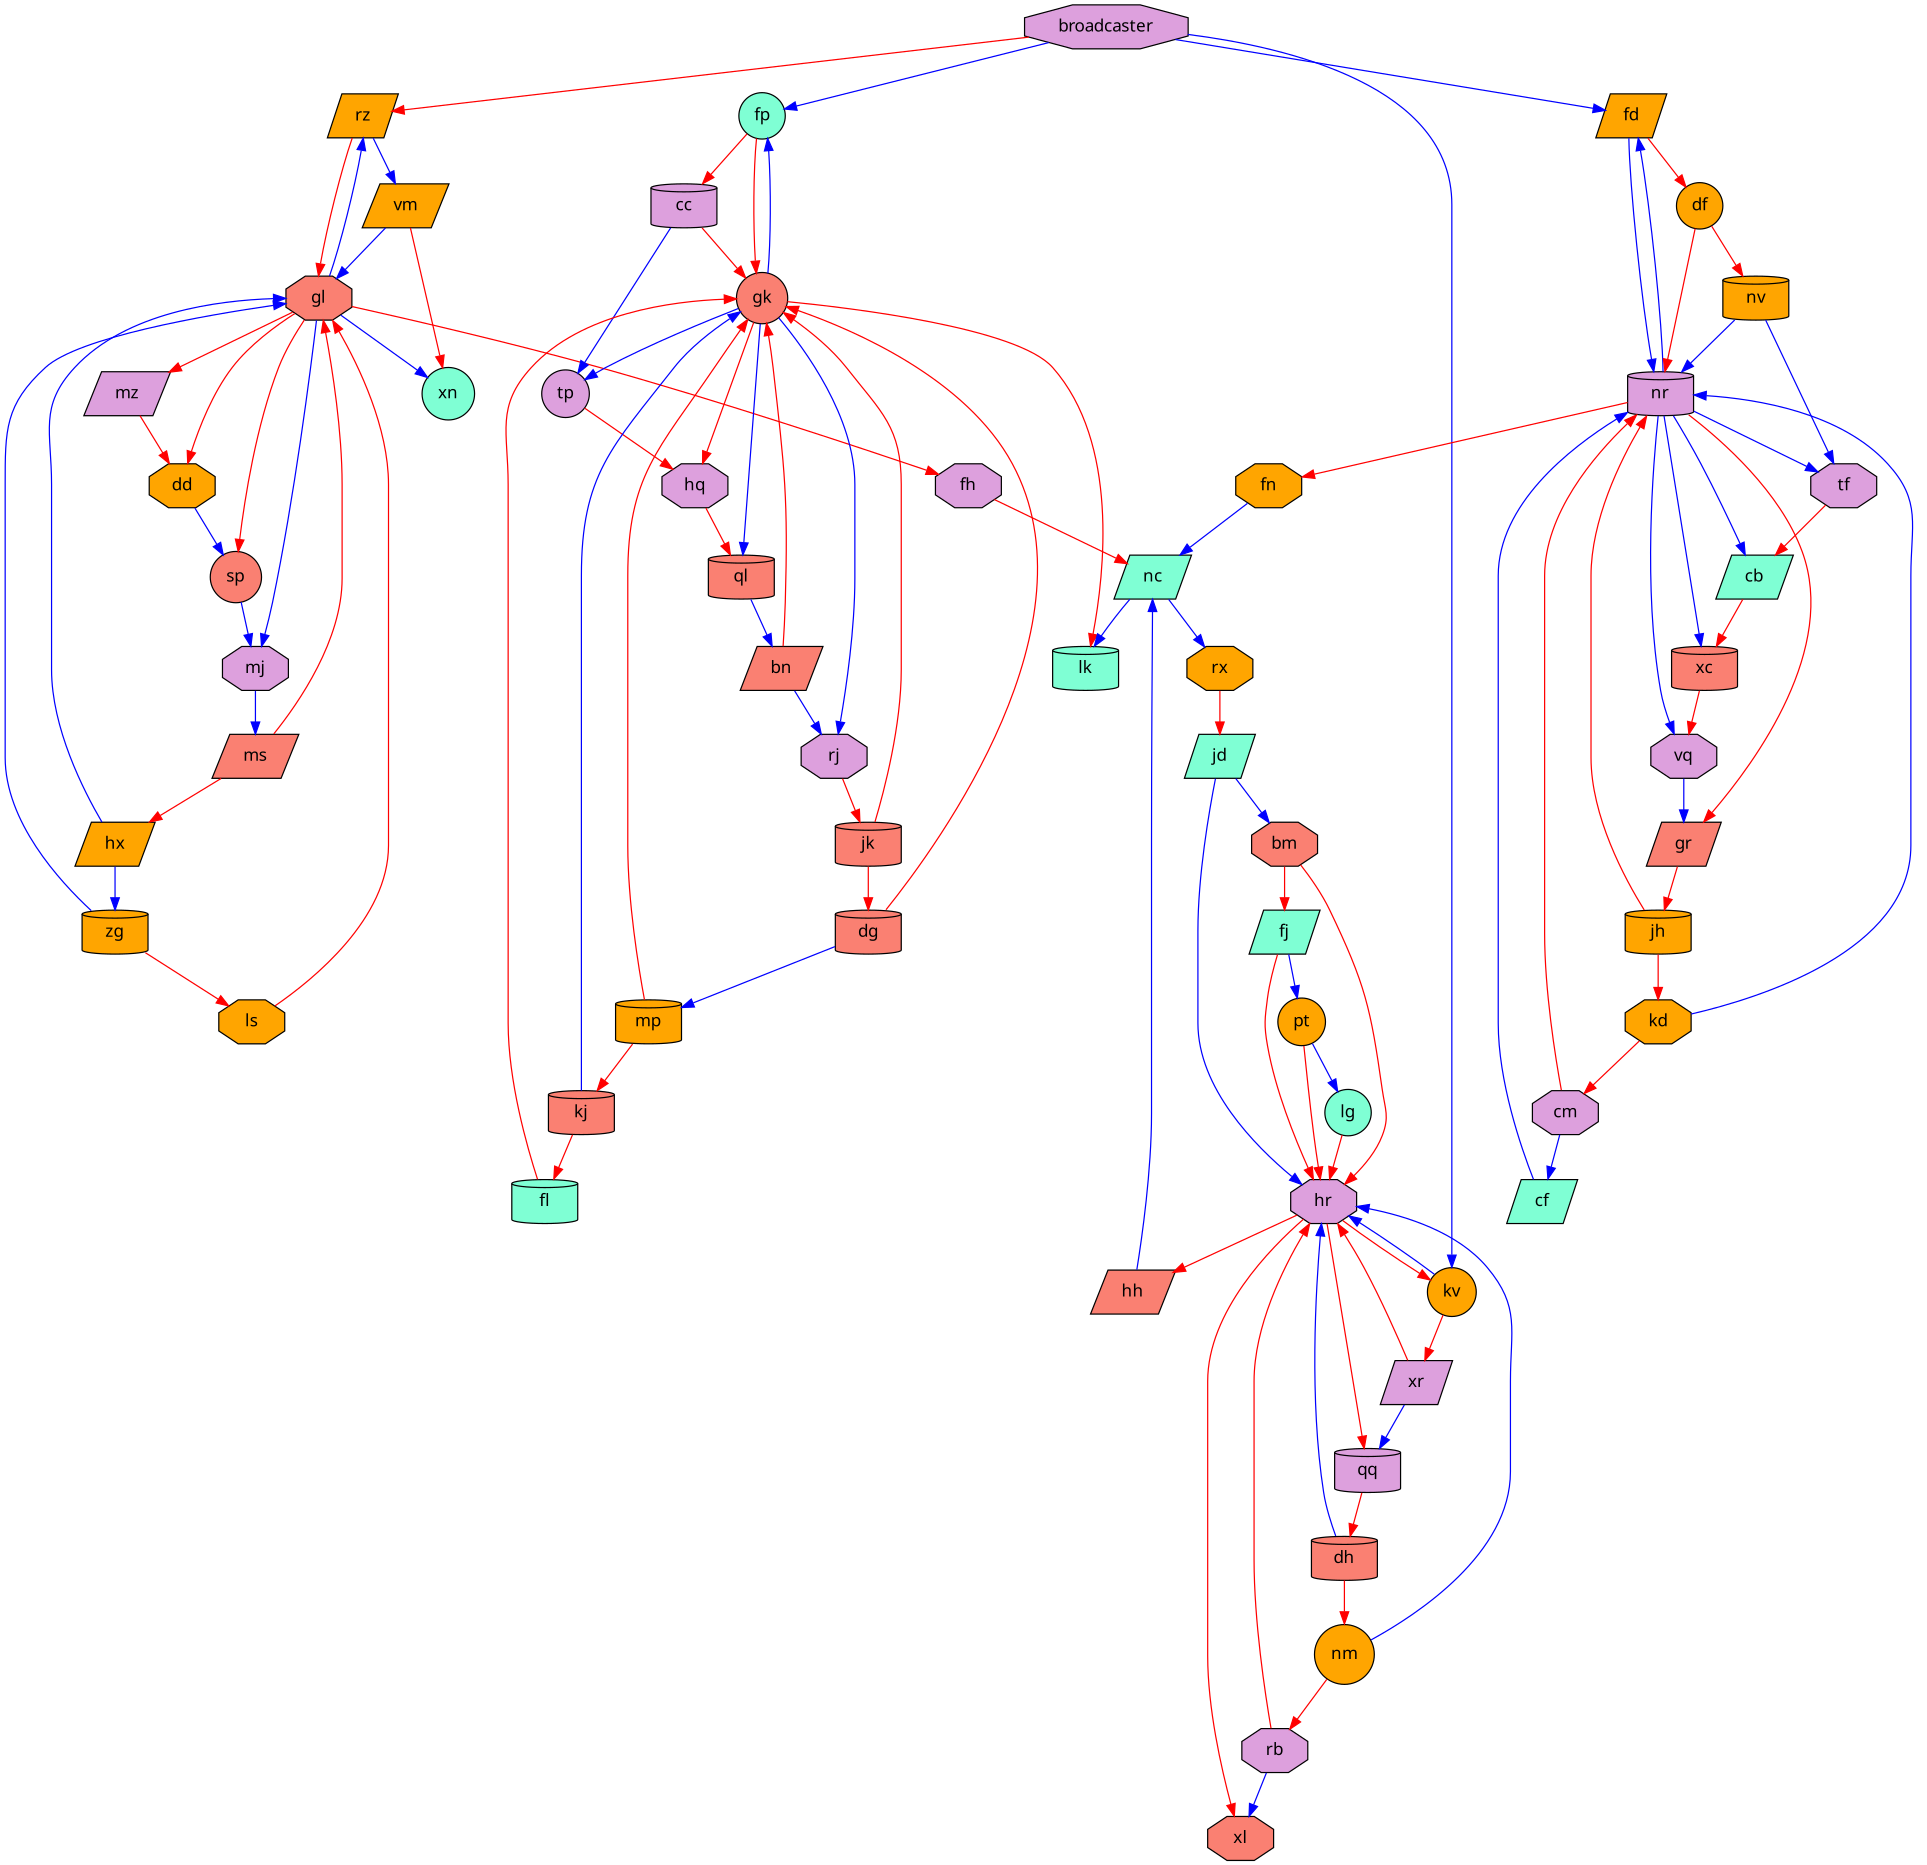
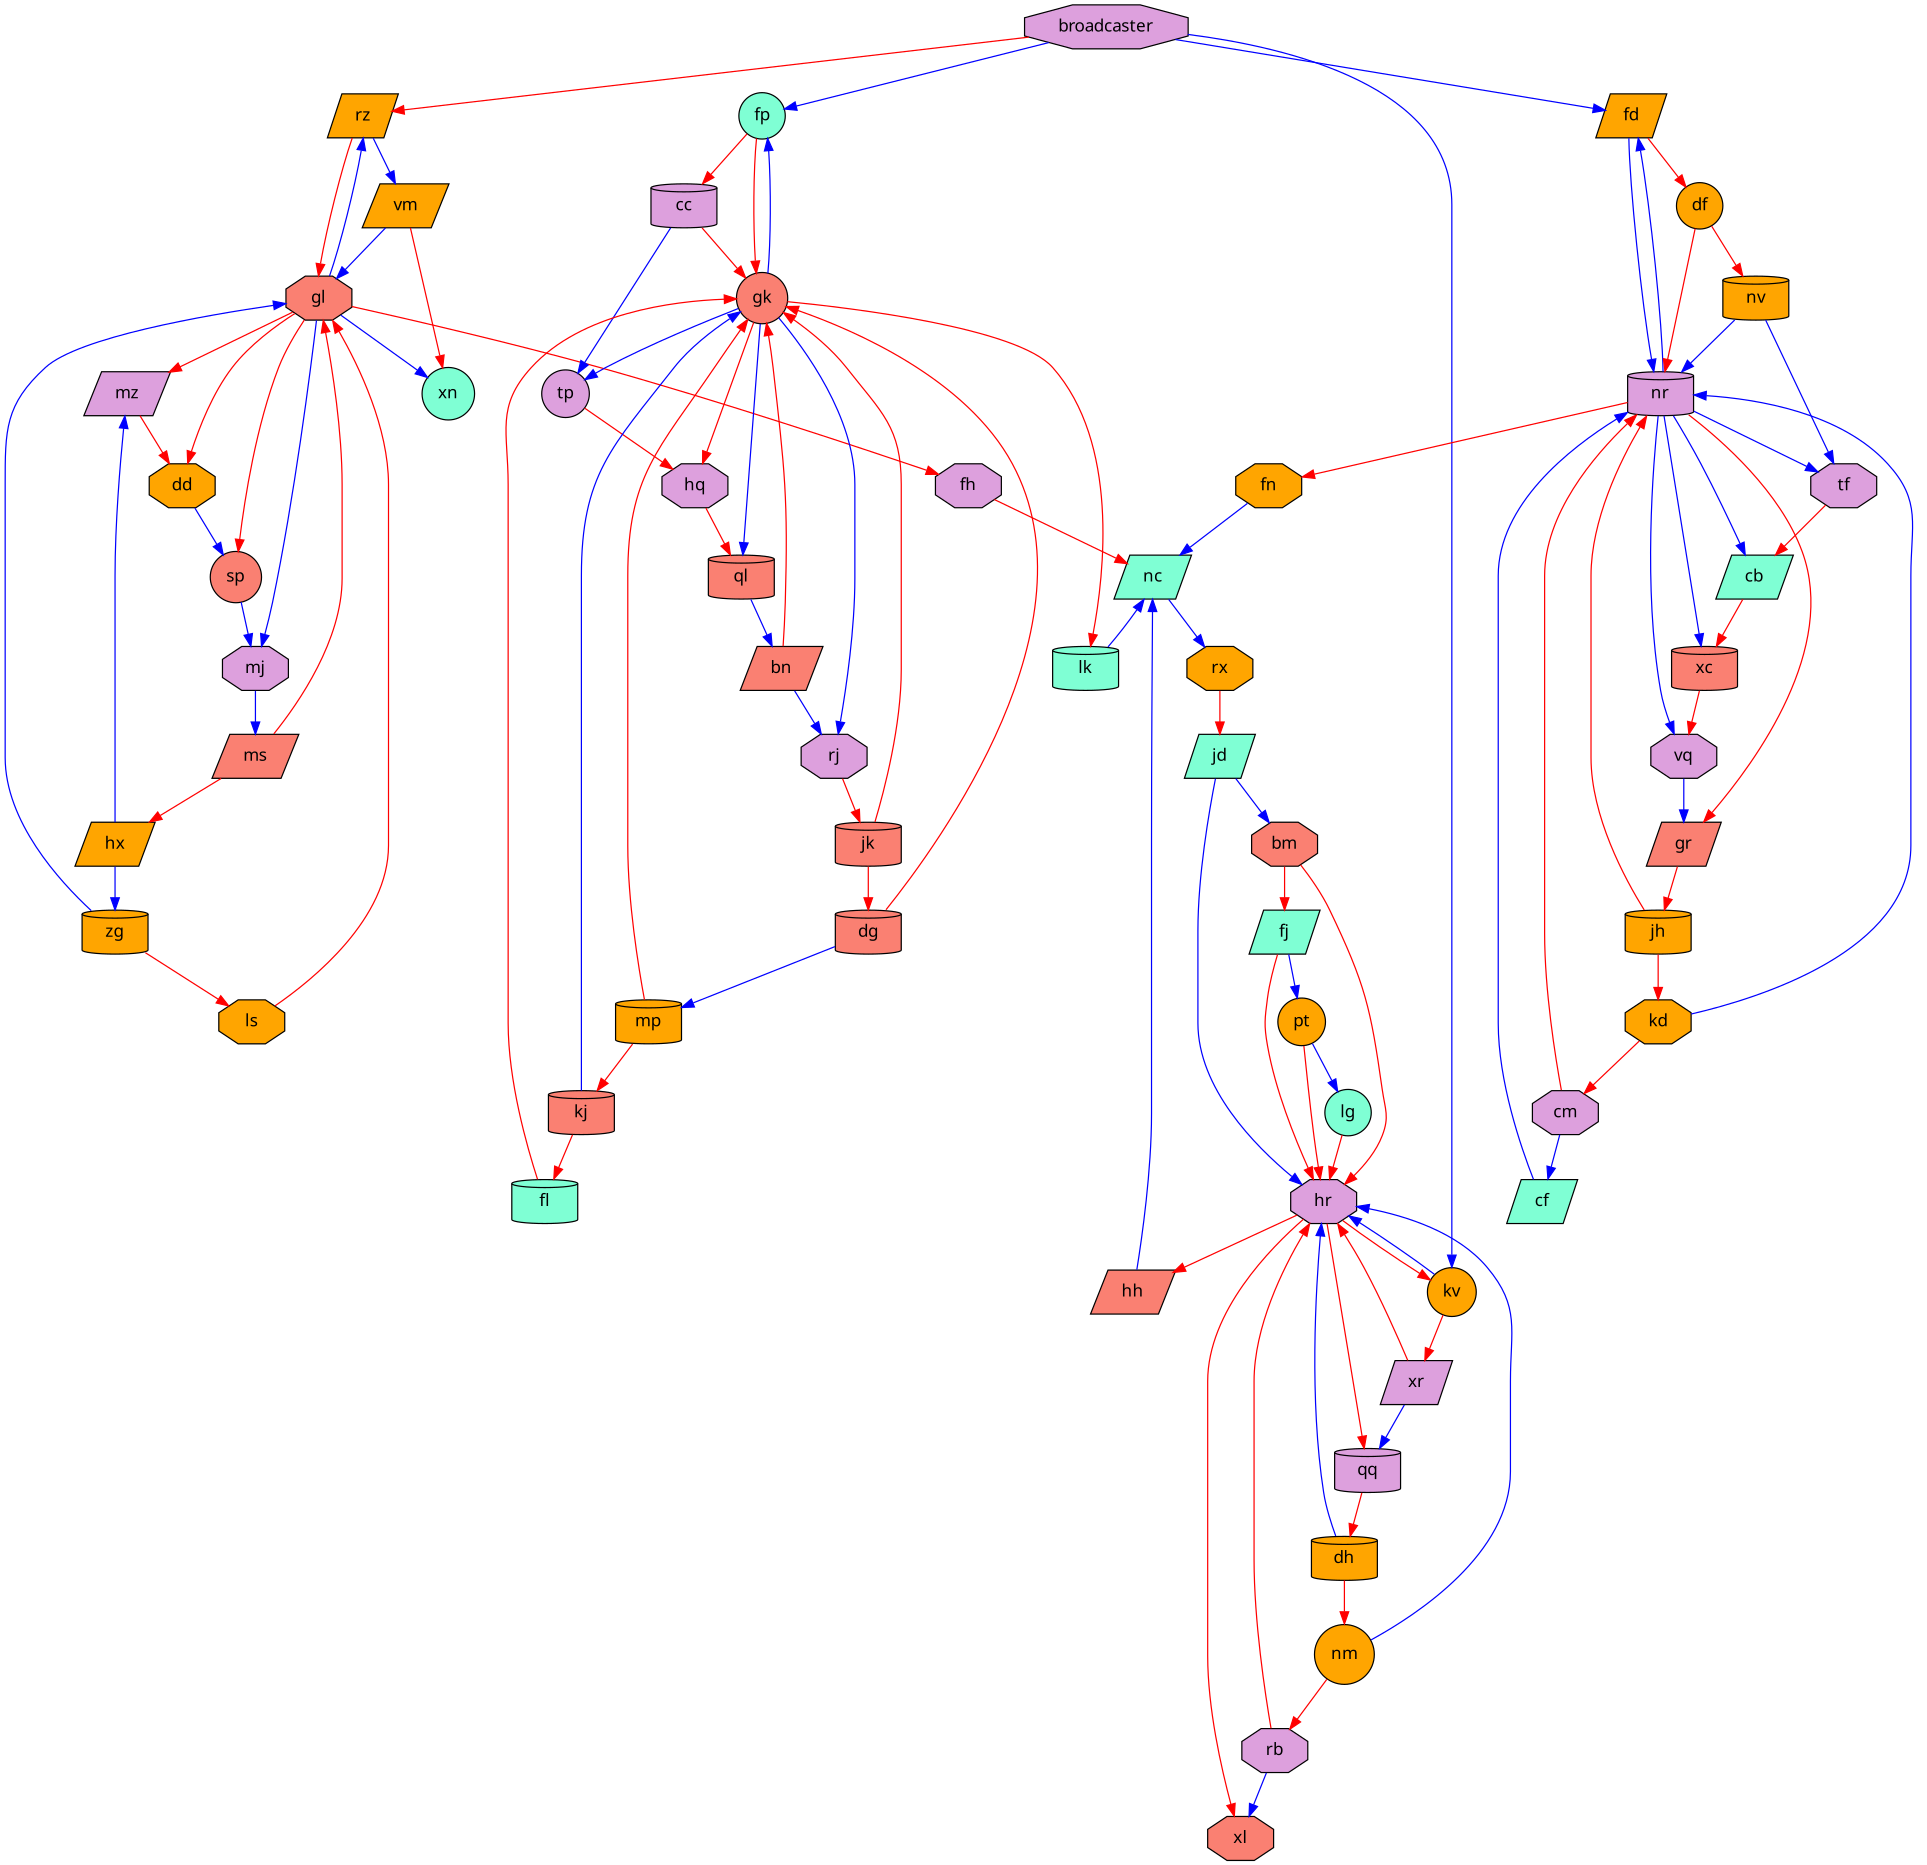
(52, 489) -> (115, 625)
(1115, 617) -> (1123, 629)
(1344, 1558) -> (1344, 1558)
